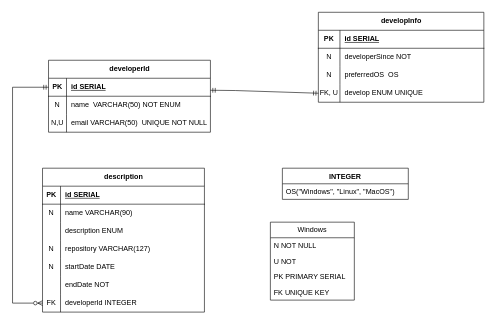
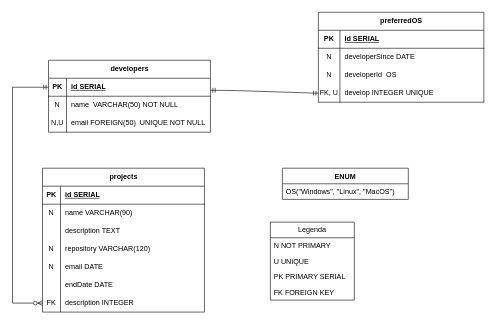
(401, 21) -> (401, 21)
(378, 57) -> (380, 57)
(130, 69) -> (130, 69)
(374, 75) -> (373, 75)
(380, 93) -> (386, 93)
(121, 105) -> (121, 105)
(134, 123) -> (134, 123)
(124, 177) -> (124, 177)
(345, 177) -> (345, 177)
(312, 230) -> (312, 230)
(95, 231) -> (95, 231)
(292, 246) -> (298, 246)
(110, 249) -> (110, 249)
(283, 262) -> (289, 262)
(92, 267) -> (82, 267)
(86, 285) -> (88, 285)
(298, 293) -> (300, 293)
(102, 303) -> (101, 303)
